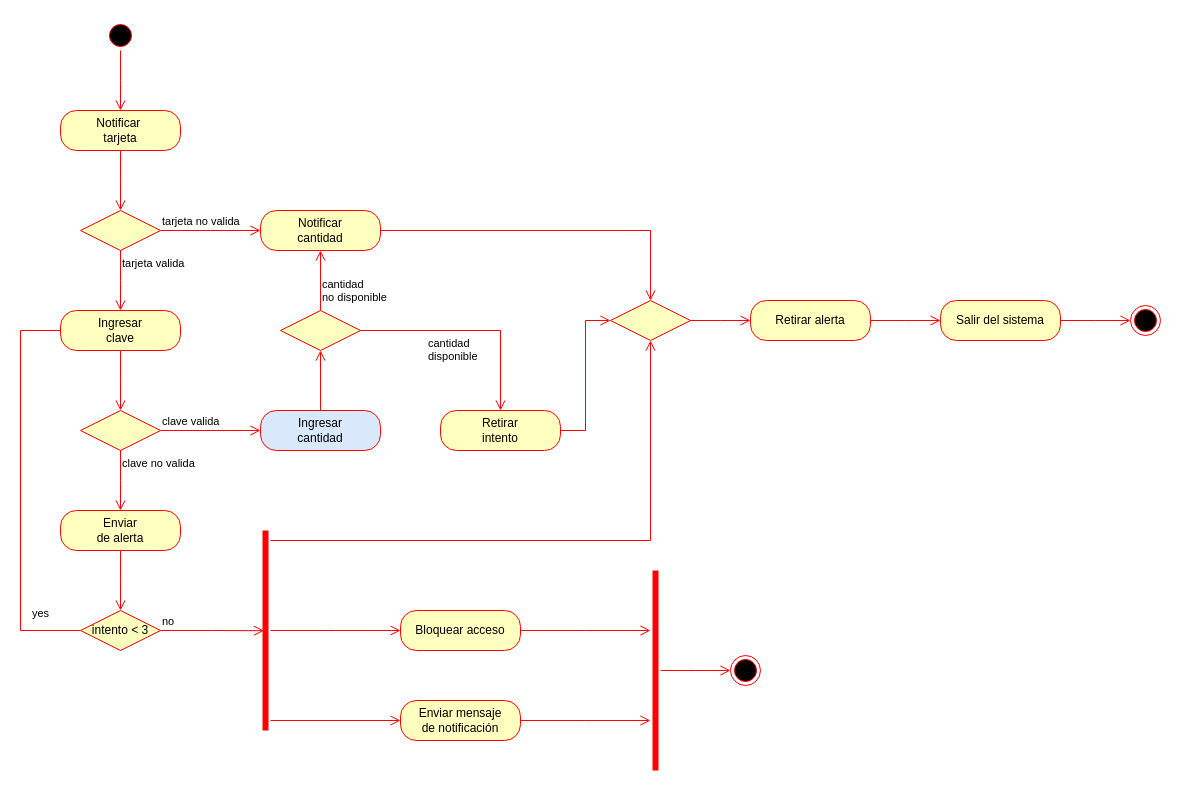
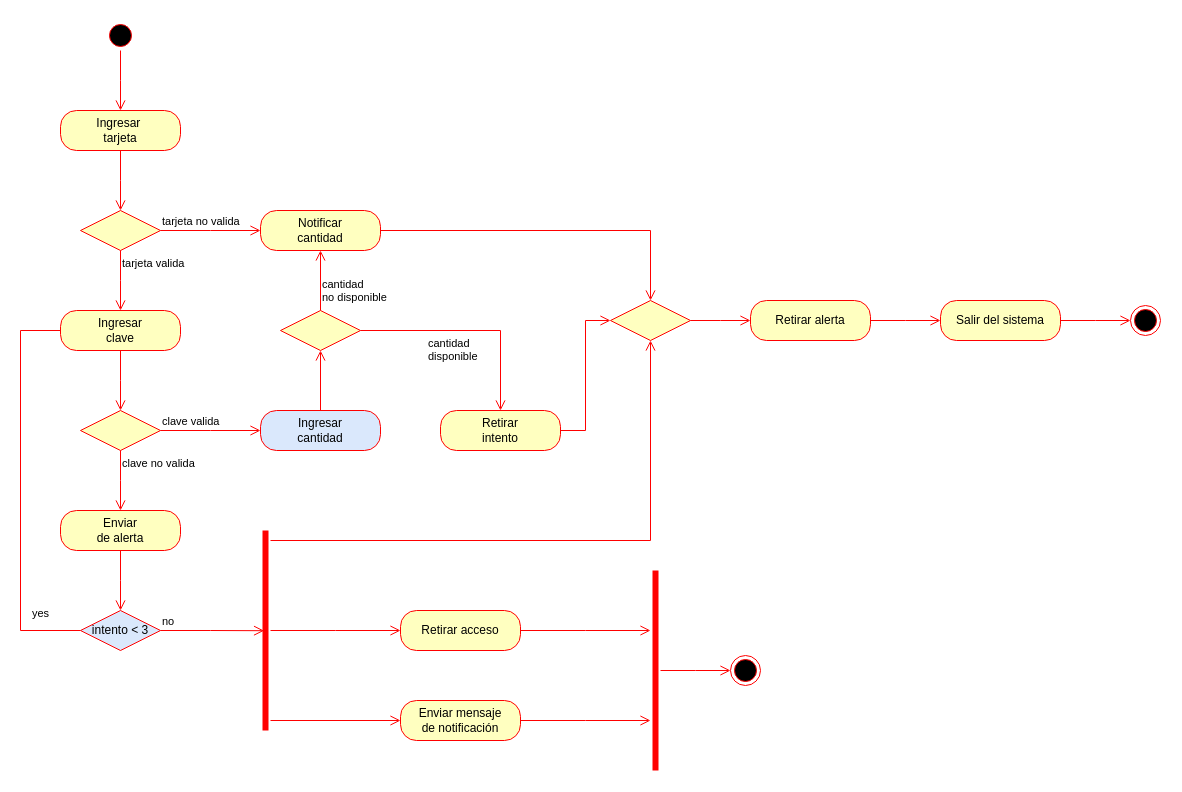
(121, 131) -> (121, 131)
(121, 631) -> (121, 631)
(461, 631) -> (461, 631)
